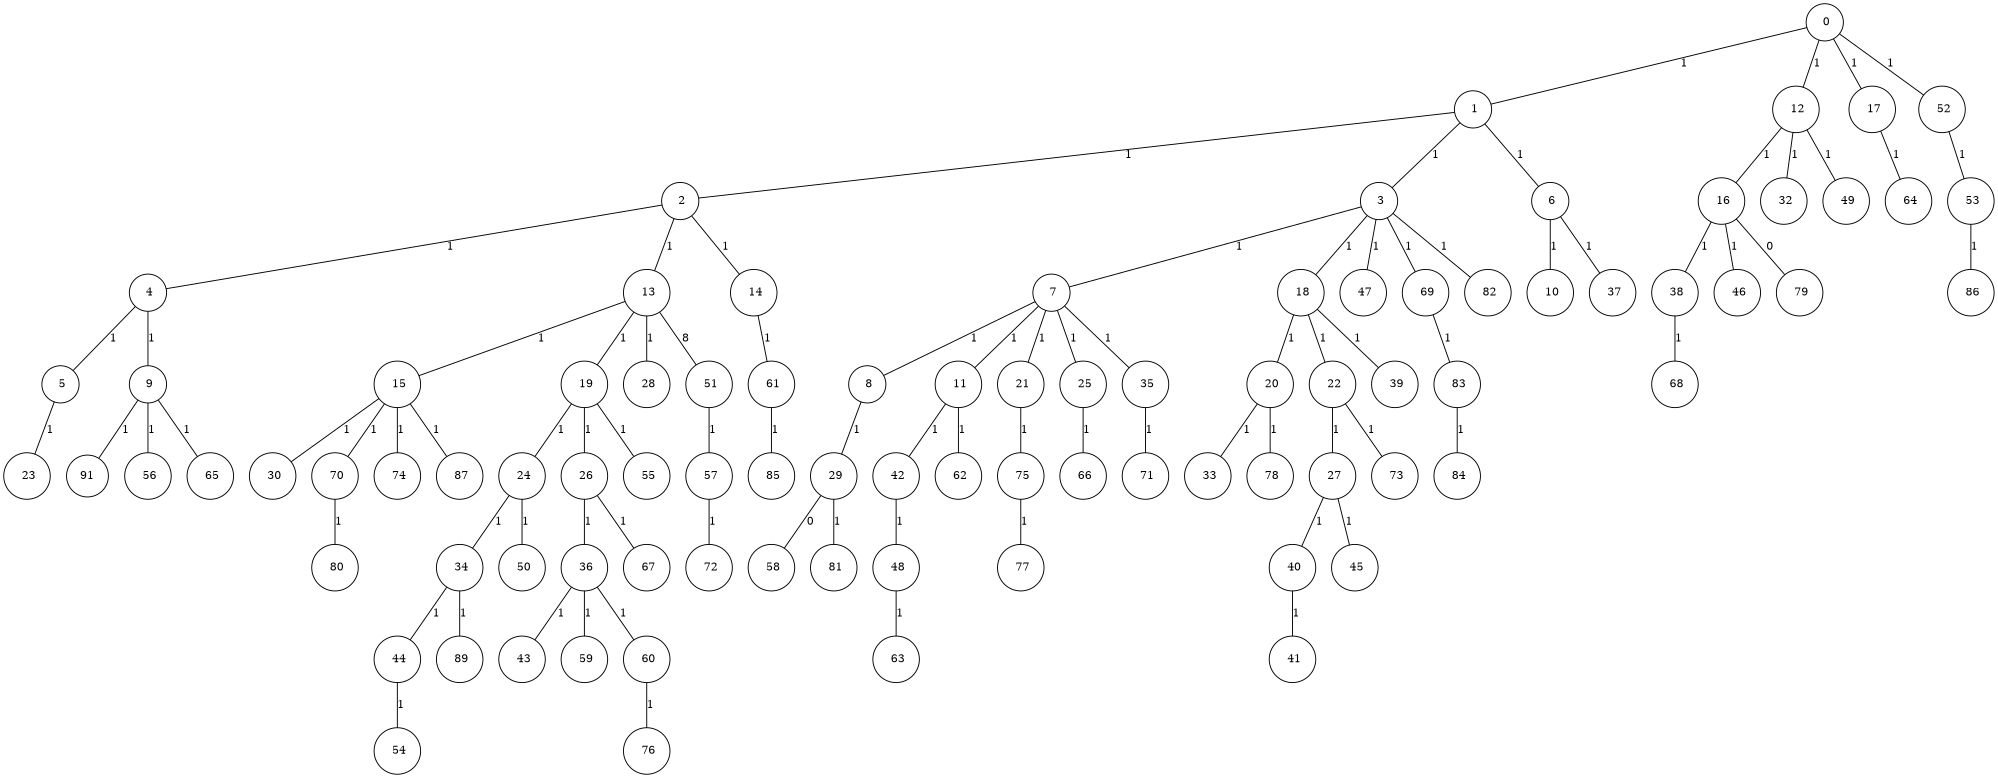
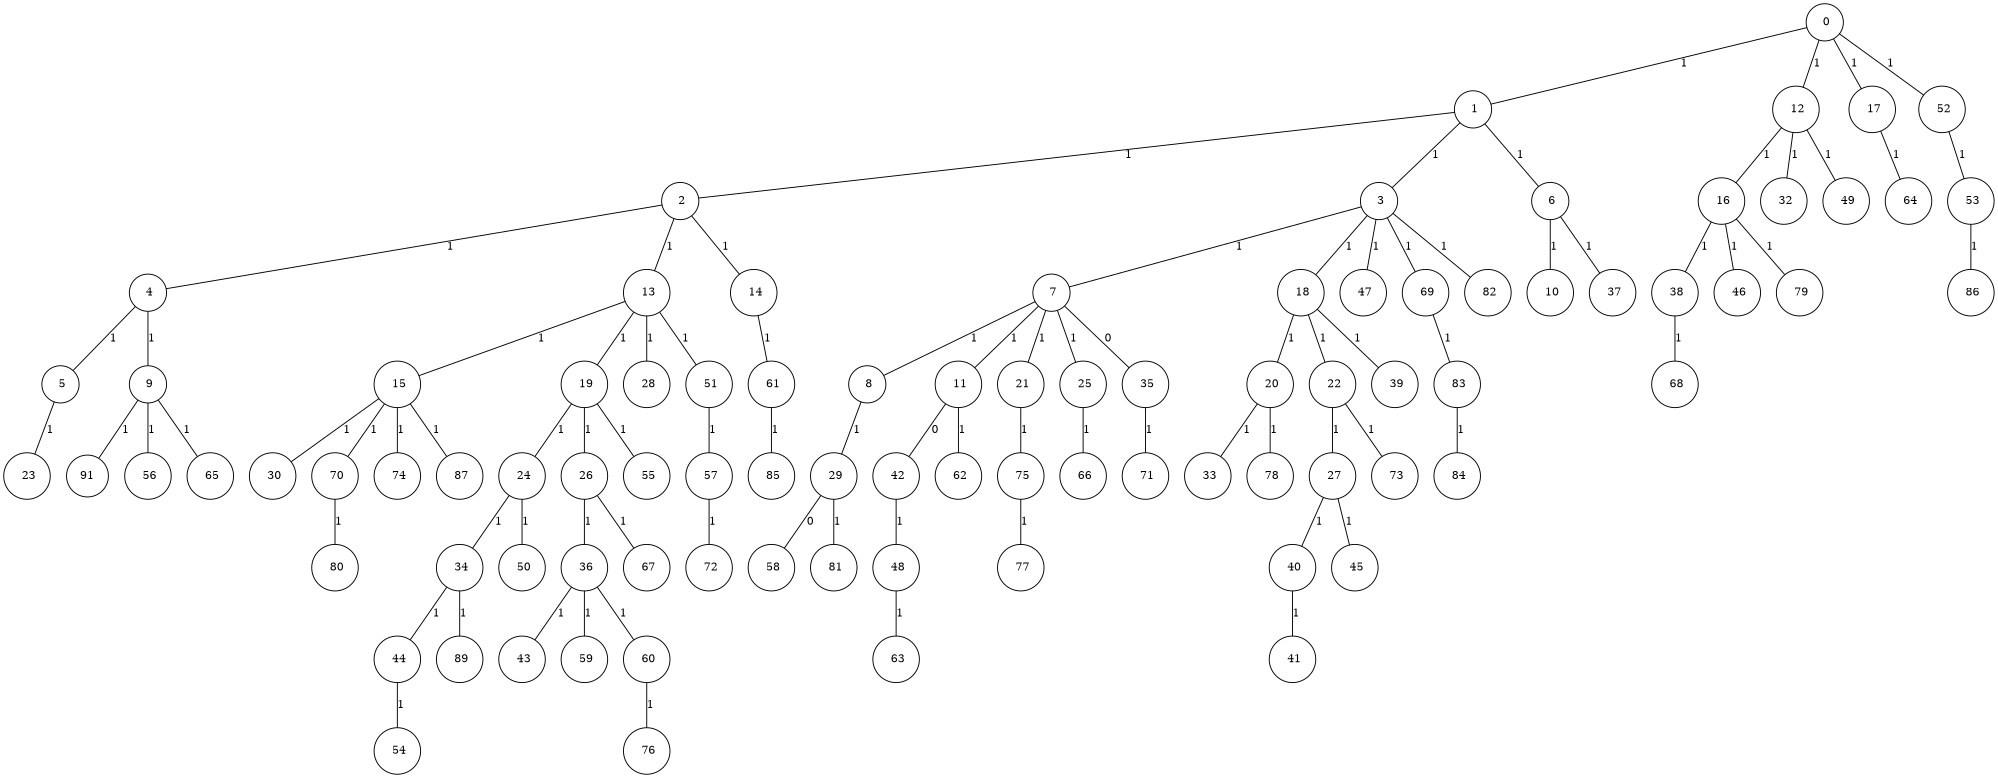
(1770, 247) -> (1770, 247)
(686, 339) -> (686, 339)
(1108, 339) -> (1108, 339)
(935, 430) -> (935, 430)
